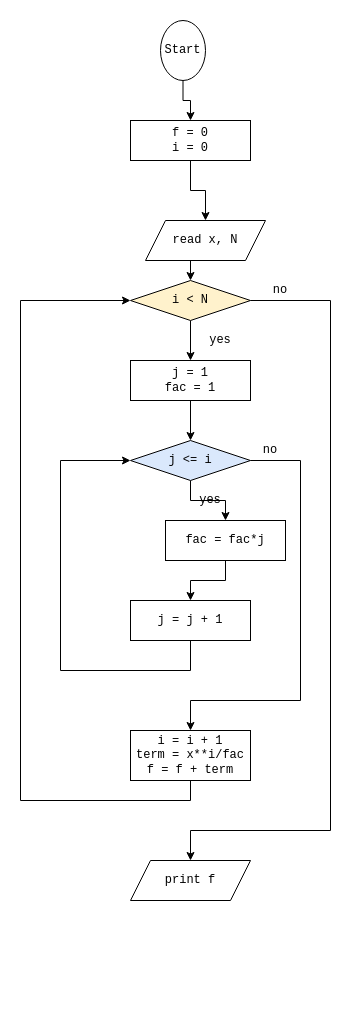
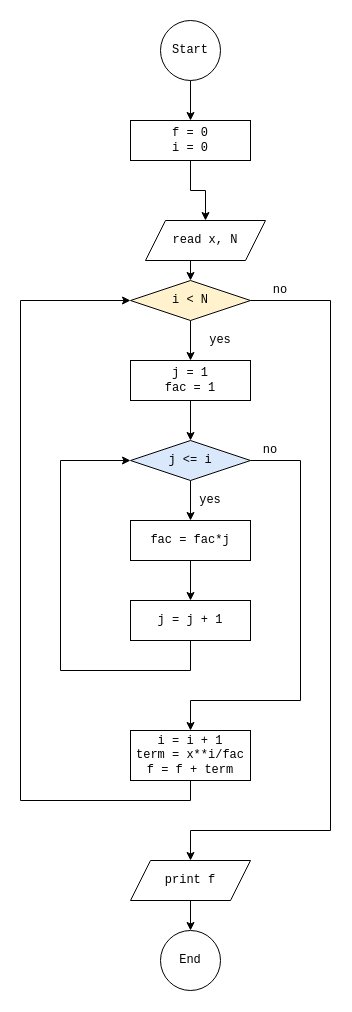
(183, 51) -> (191, 51)
(226, 541) -> (191, 541)
none -> (191, 912)
none -> (191, 961)
